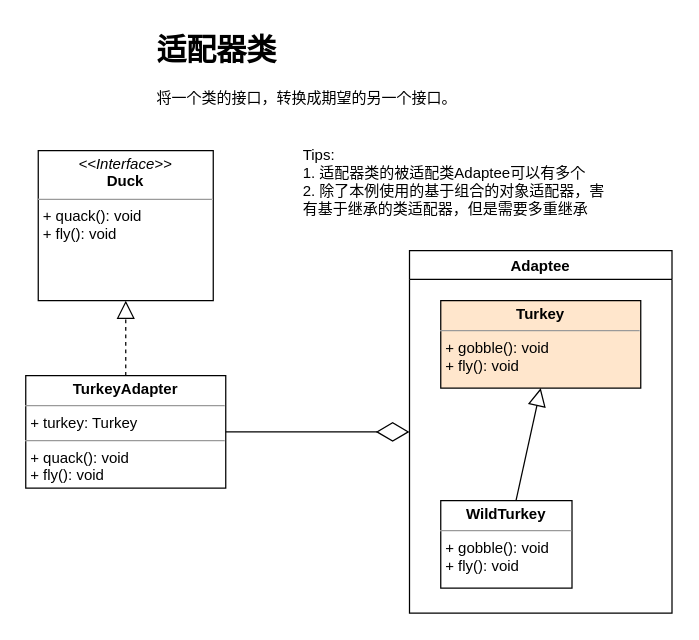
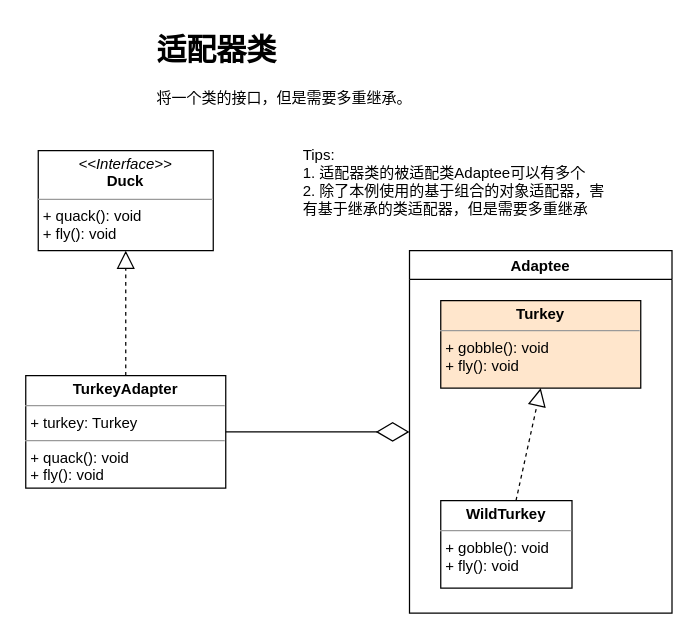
(307, 31) -> (284, 31)
(126, 226) -> (126, 201)
(527, 452) -> (527, 452)
